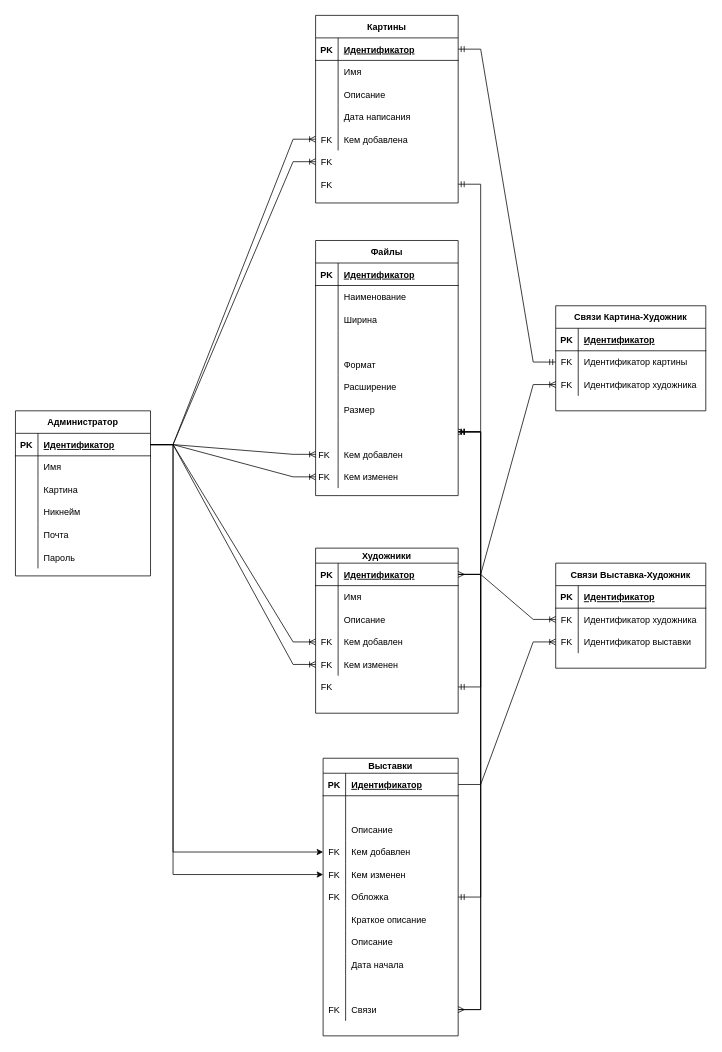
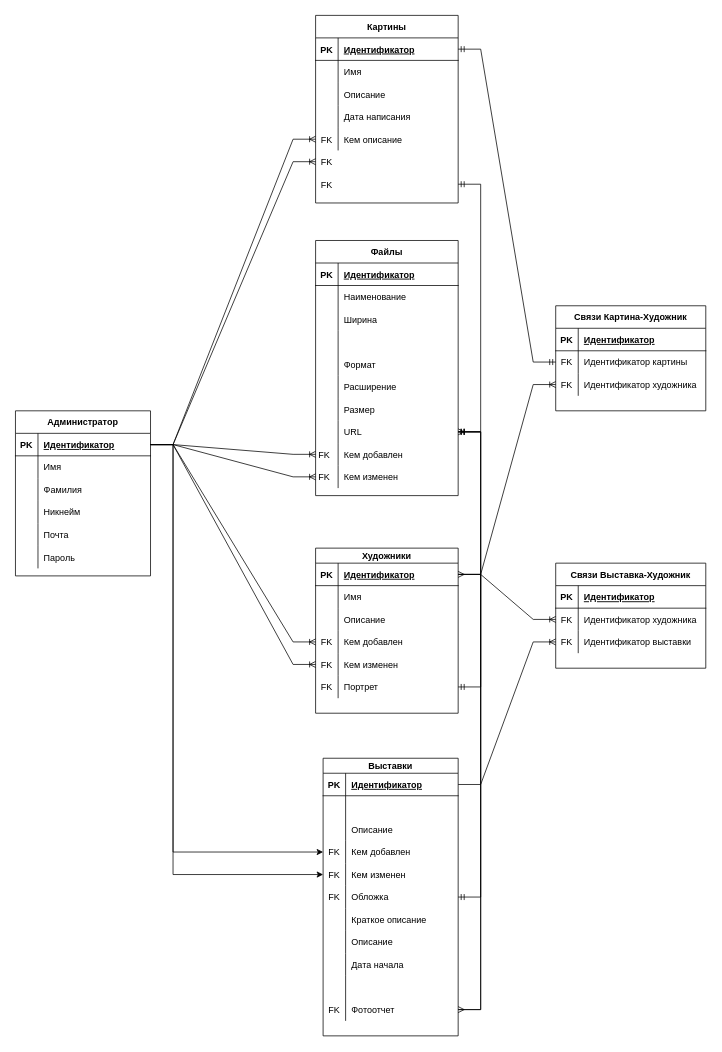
(375, 140) -> (373, 140)
none -> (398, 432)
(61, 490) -> (61, 490)
none -> (398, 687)
(364, 1010) -> (374, 1010)
